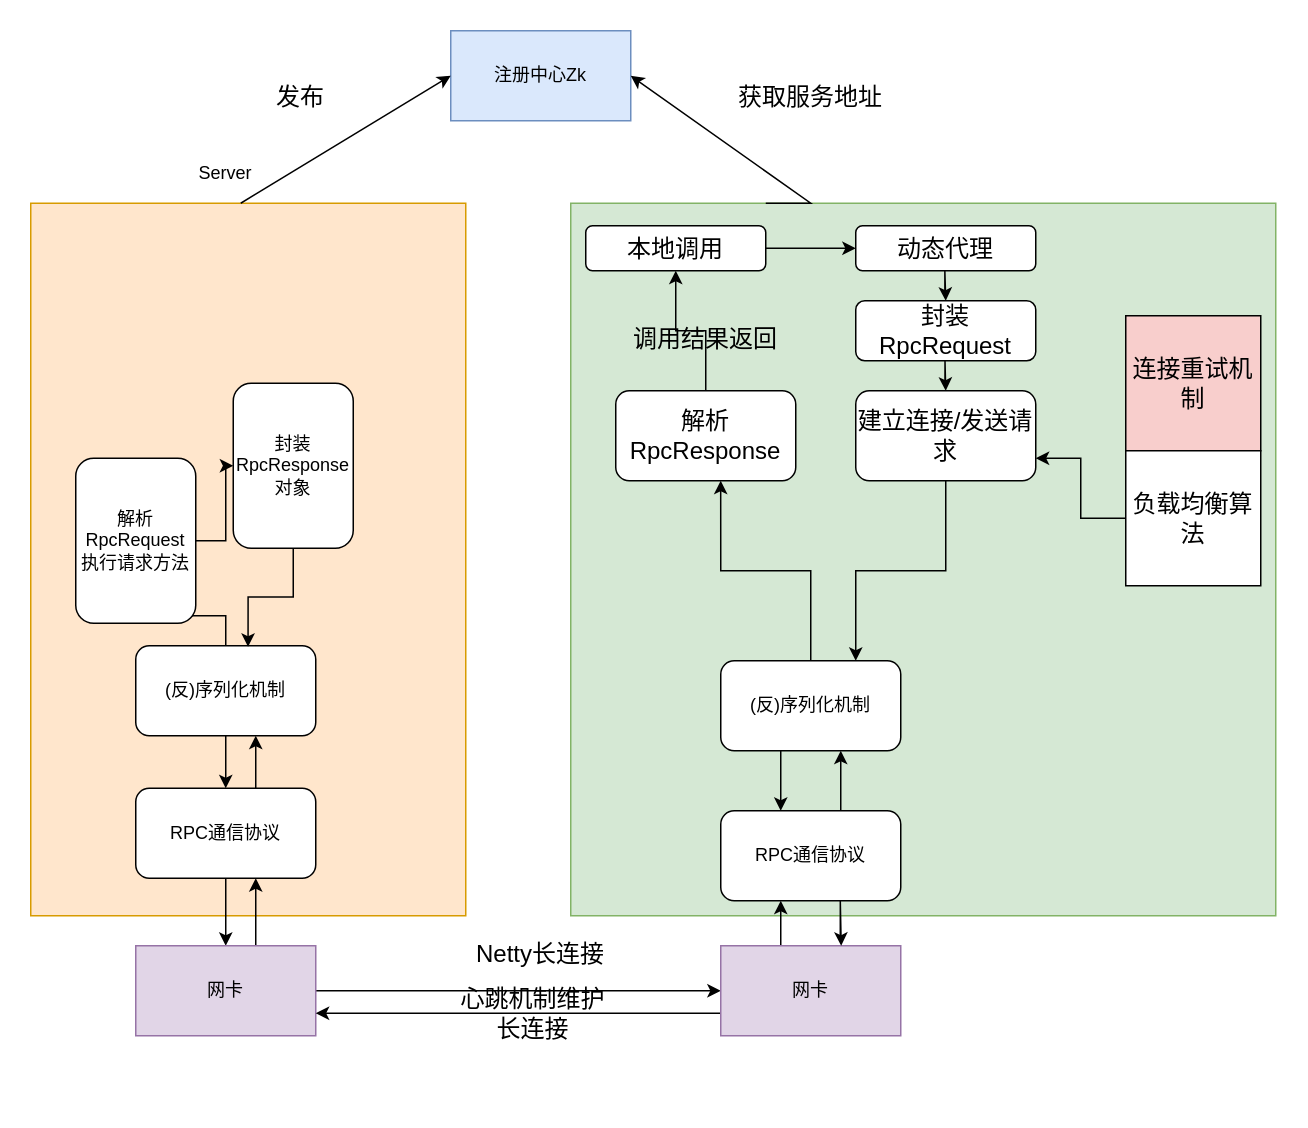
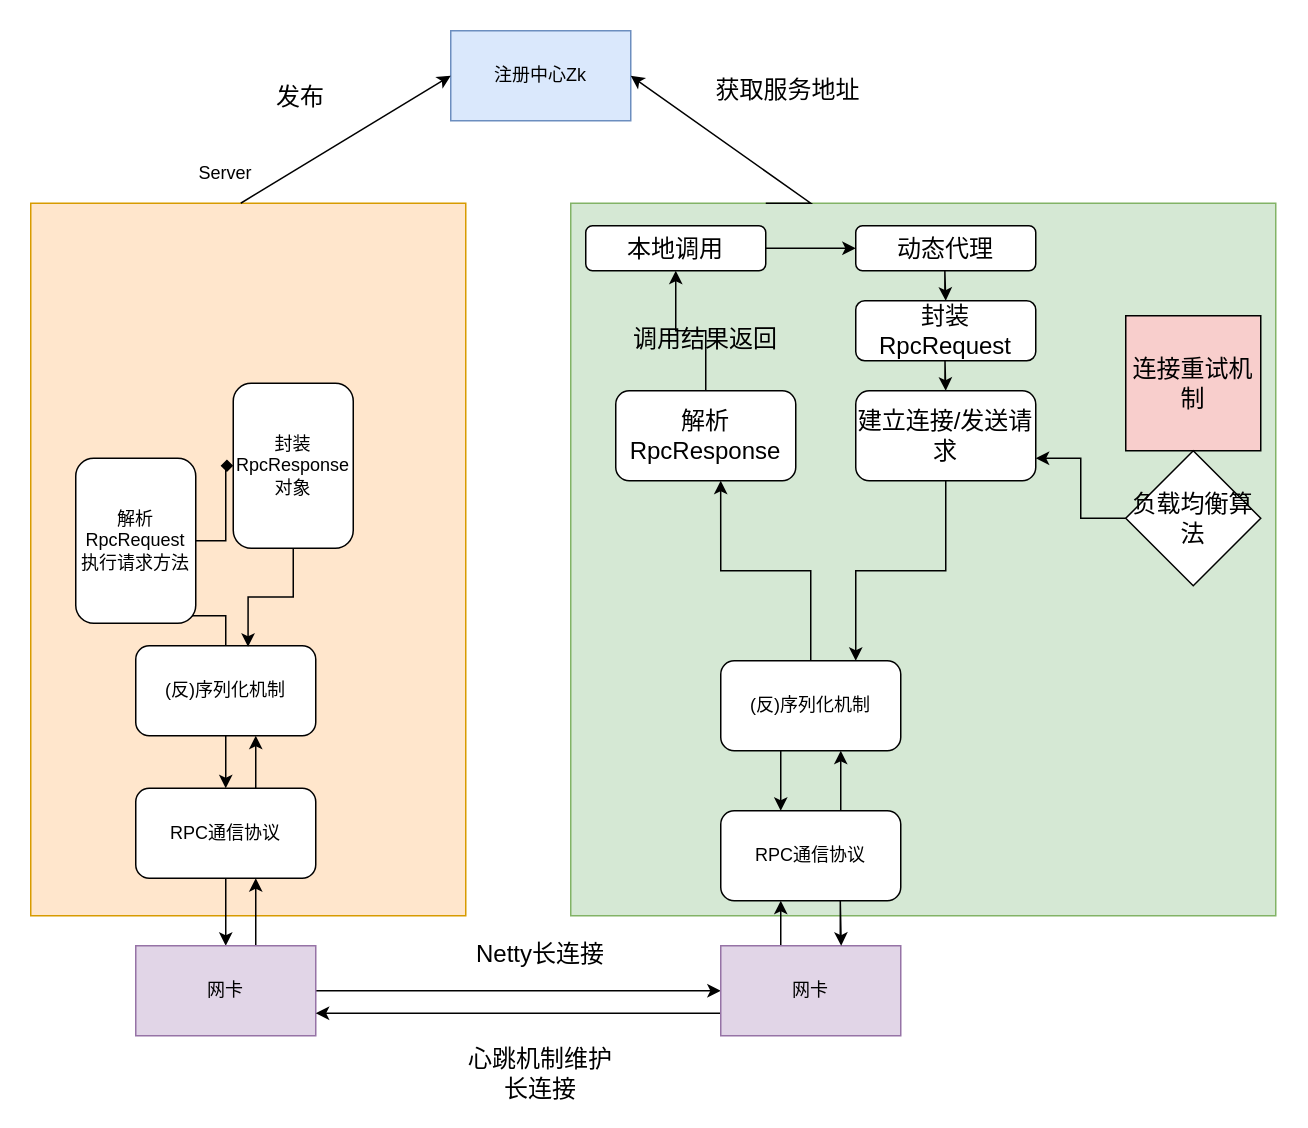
(811, 97) -> (788, 89)
(226, 468) -> (226, 467)
(1193, 518) -> (1193, 518)
(533, 1013) -> (541, 1073)
